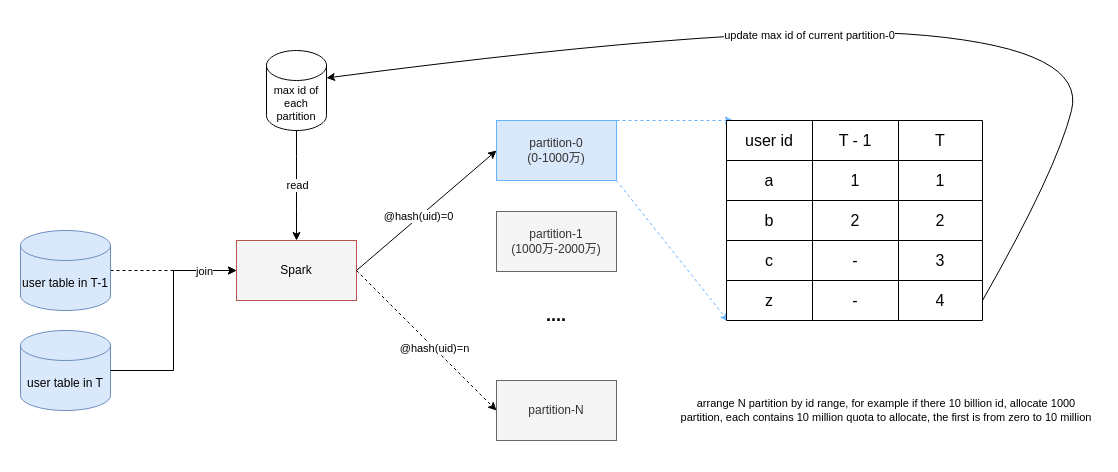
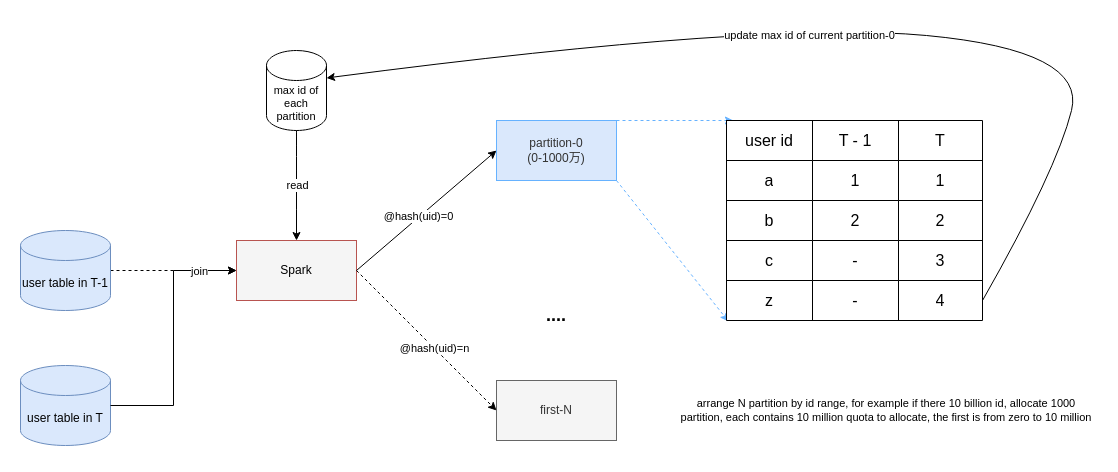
(557, 242) -> none
(66, 371) -> (66, 406)
(557, 411) -> (557, 411)
